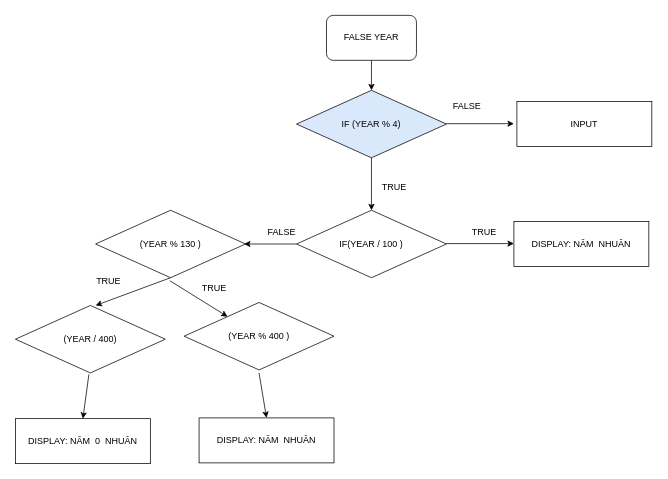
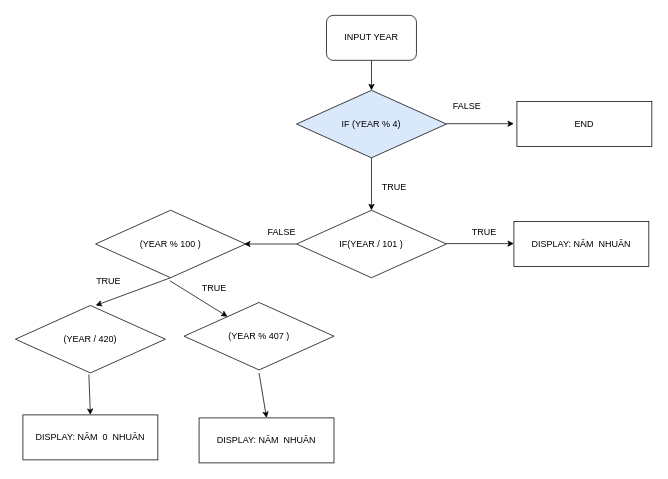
(372, 38) -> (372, 38)
(585, 124) -> (585, 124)
(171, 244) -> (171, 244)
(372, 244) -> (372, 244)
(259, 336) -> (259, 336)
(90, 339) -> (90, 339)
(83, 441) -> (90, 438)
